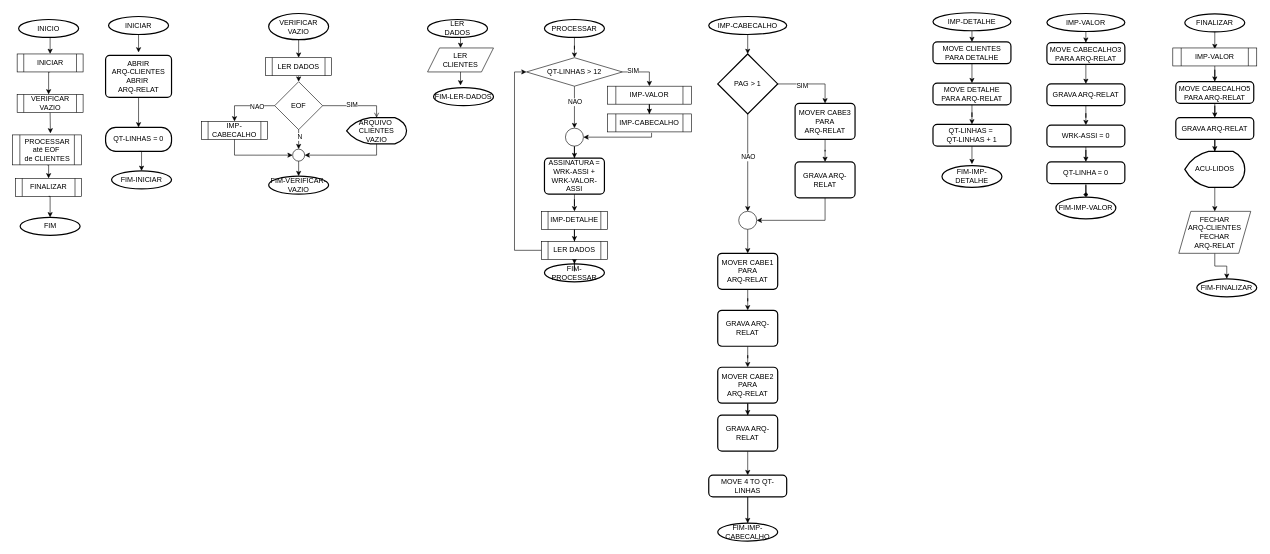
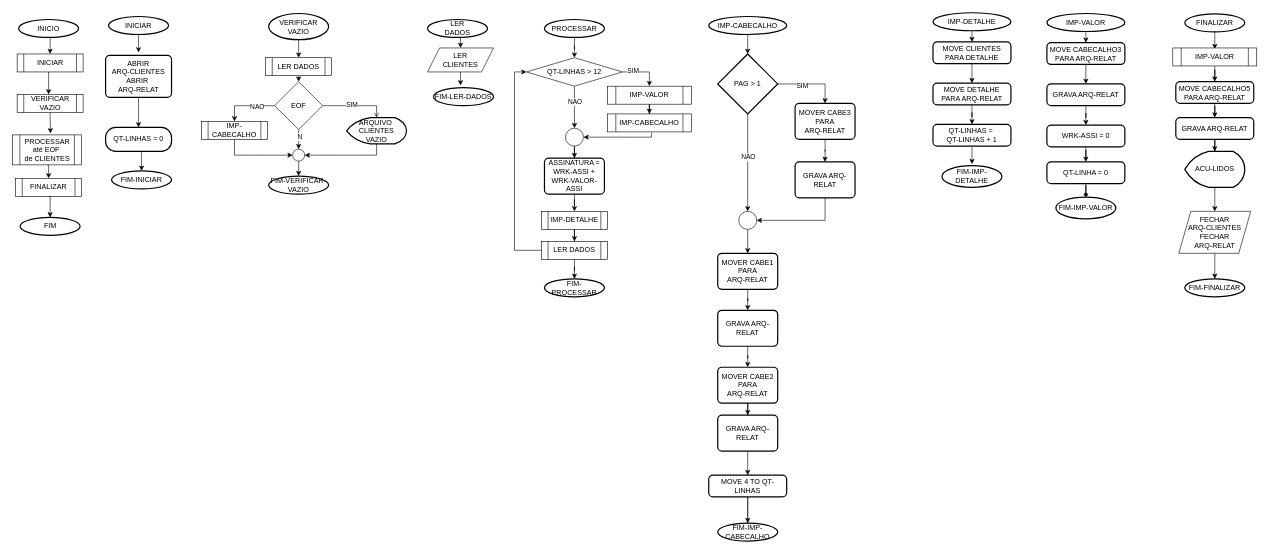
(575, 273) -> (575, 288)
(1227, 288) -> (1215, 288)
